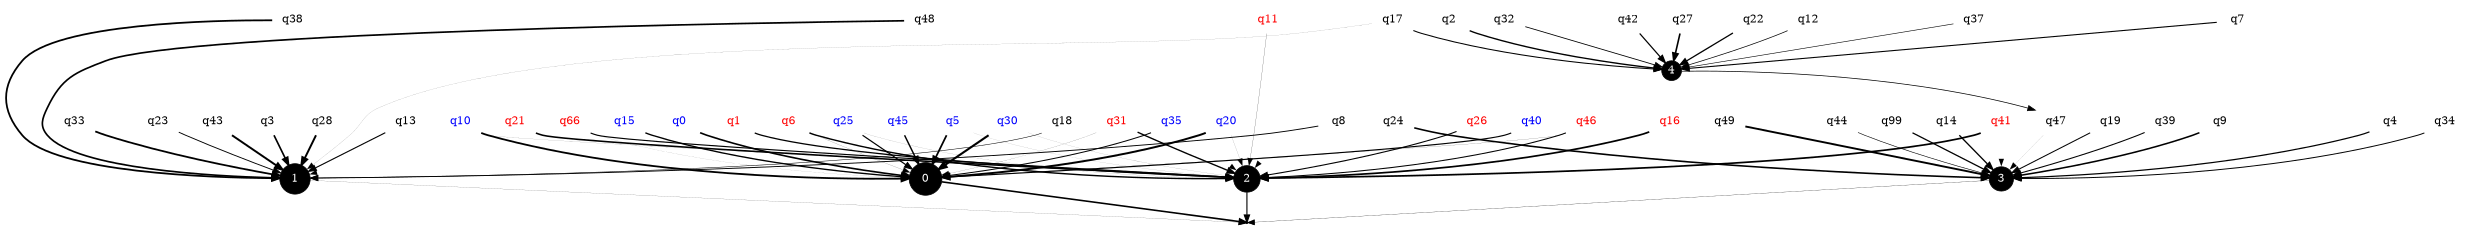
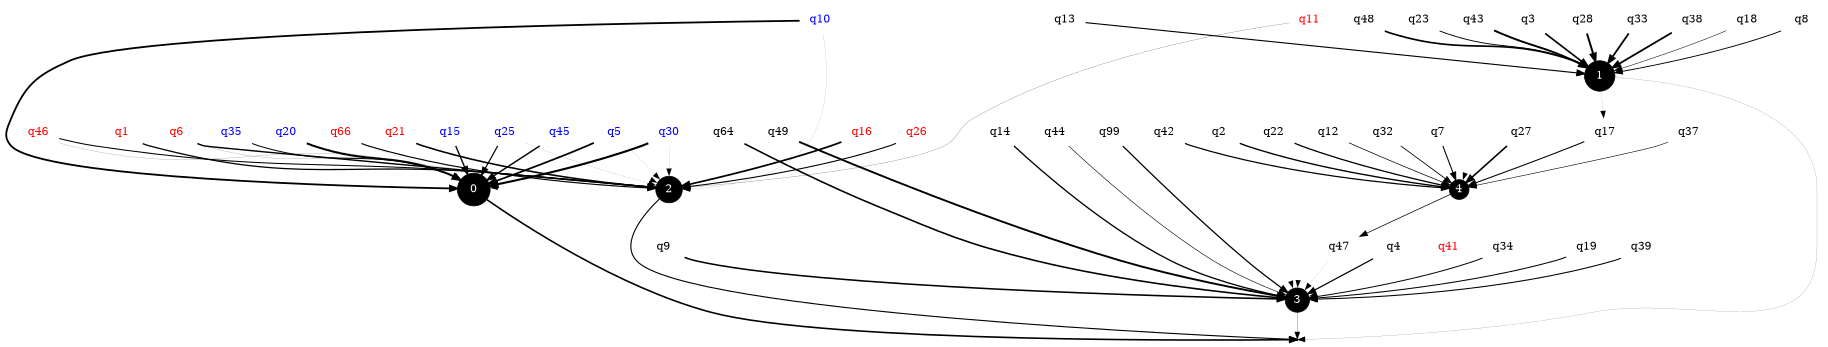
(829, 48) -> (1602, 101)
(679, 122) -> none
(1117, 122) -> none
(1394, 122) -> (724, 132)
(1532, 122) -> none
(1625, 169) -> none
